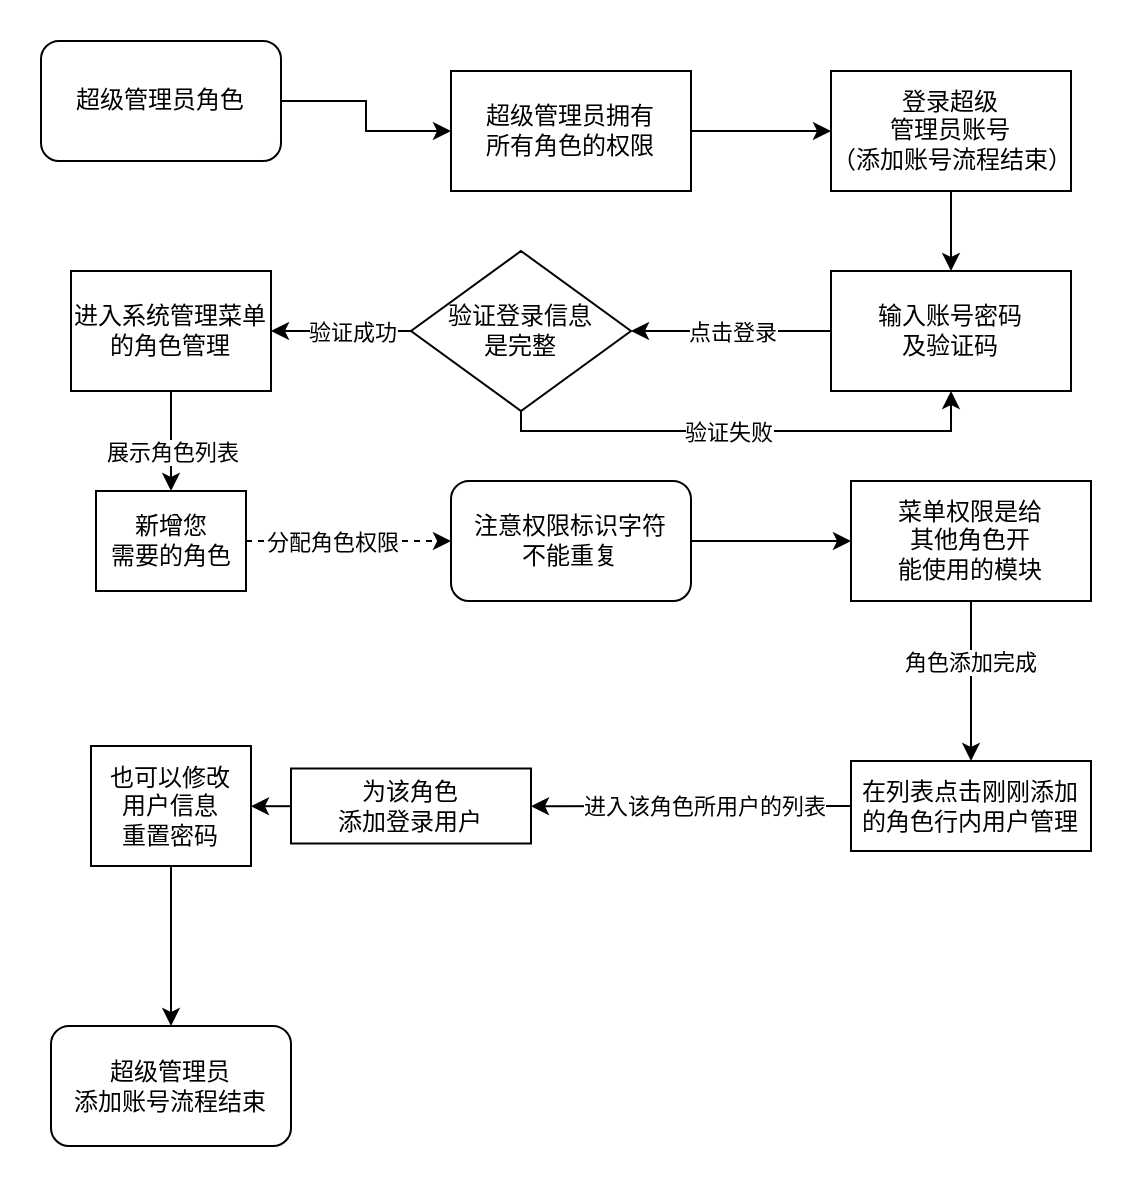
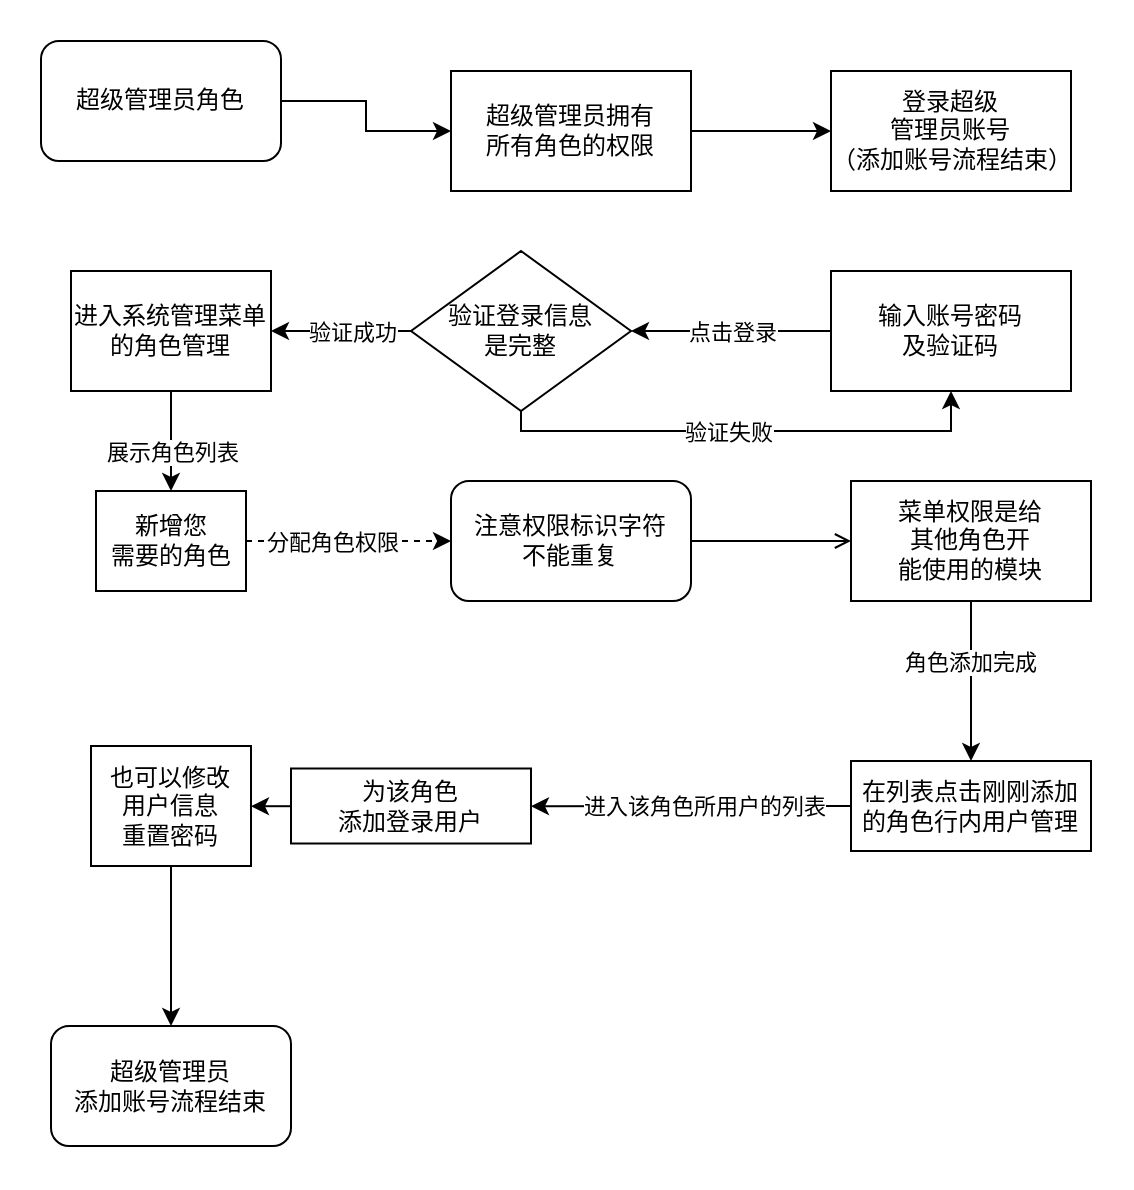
(951, 224) -> none
(836, 541) -> (838, 541)
